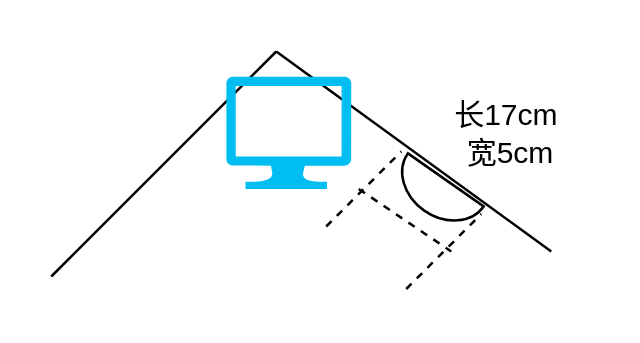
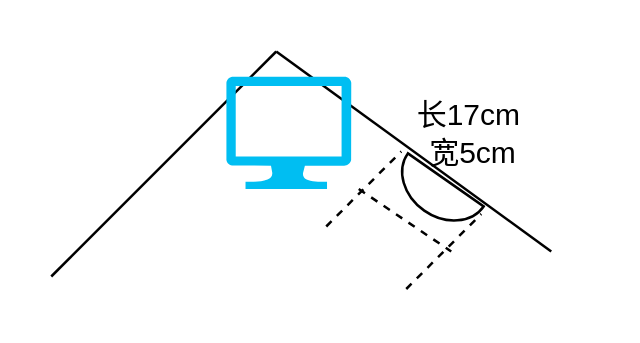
(510, 133) -> (473, 133)
